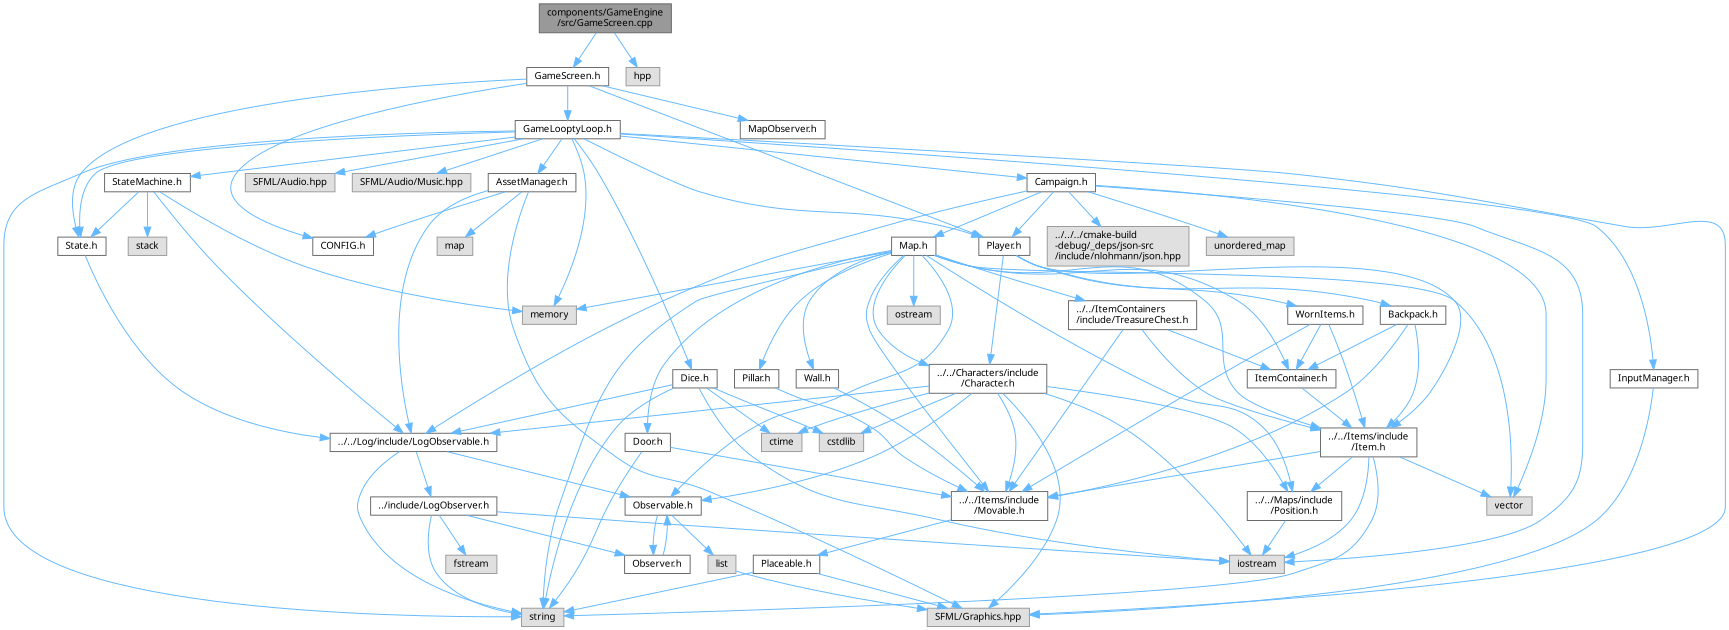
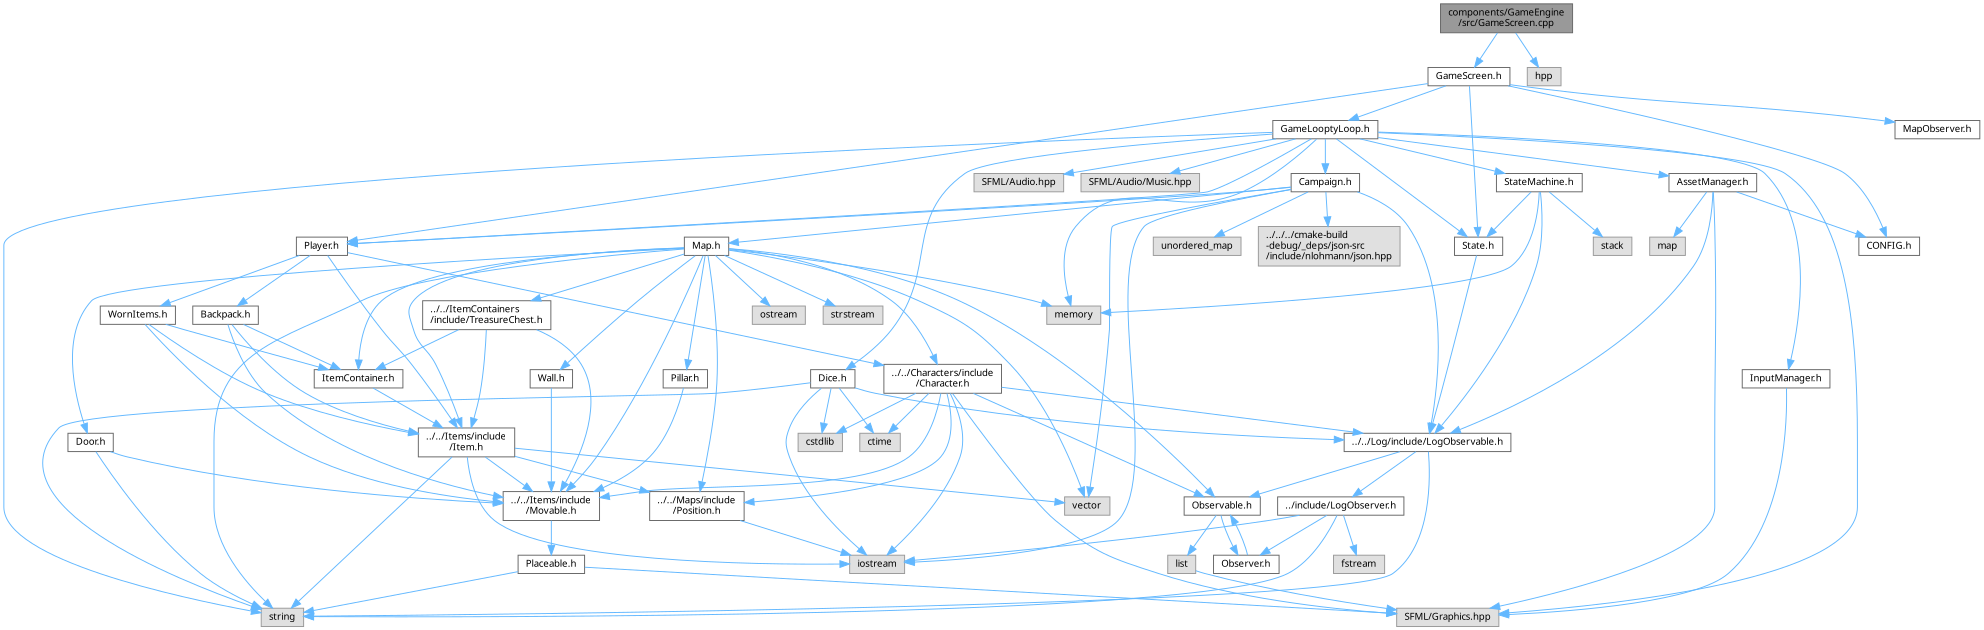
none -> (853, 315)
